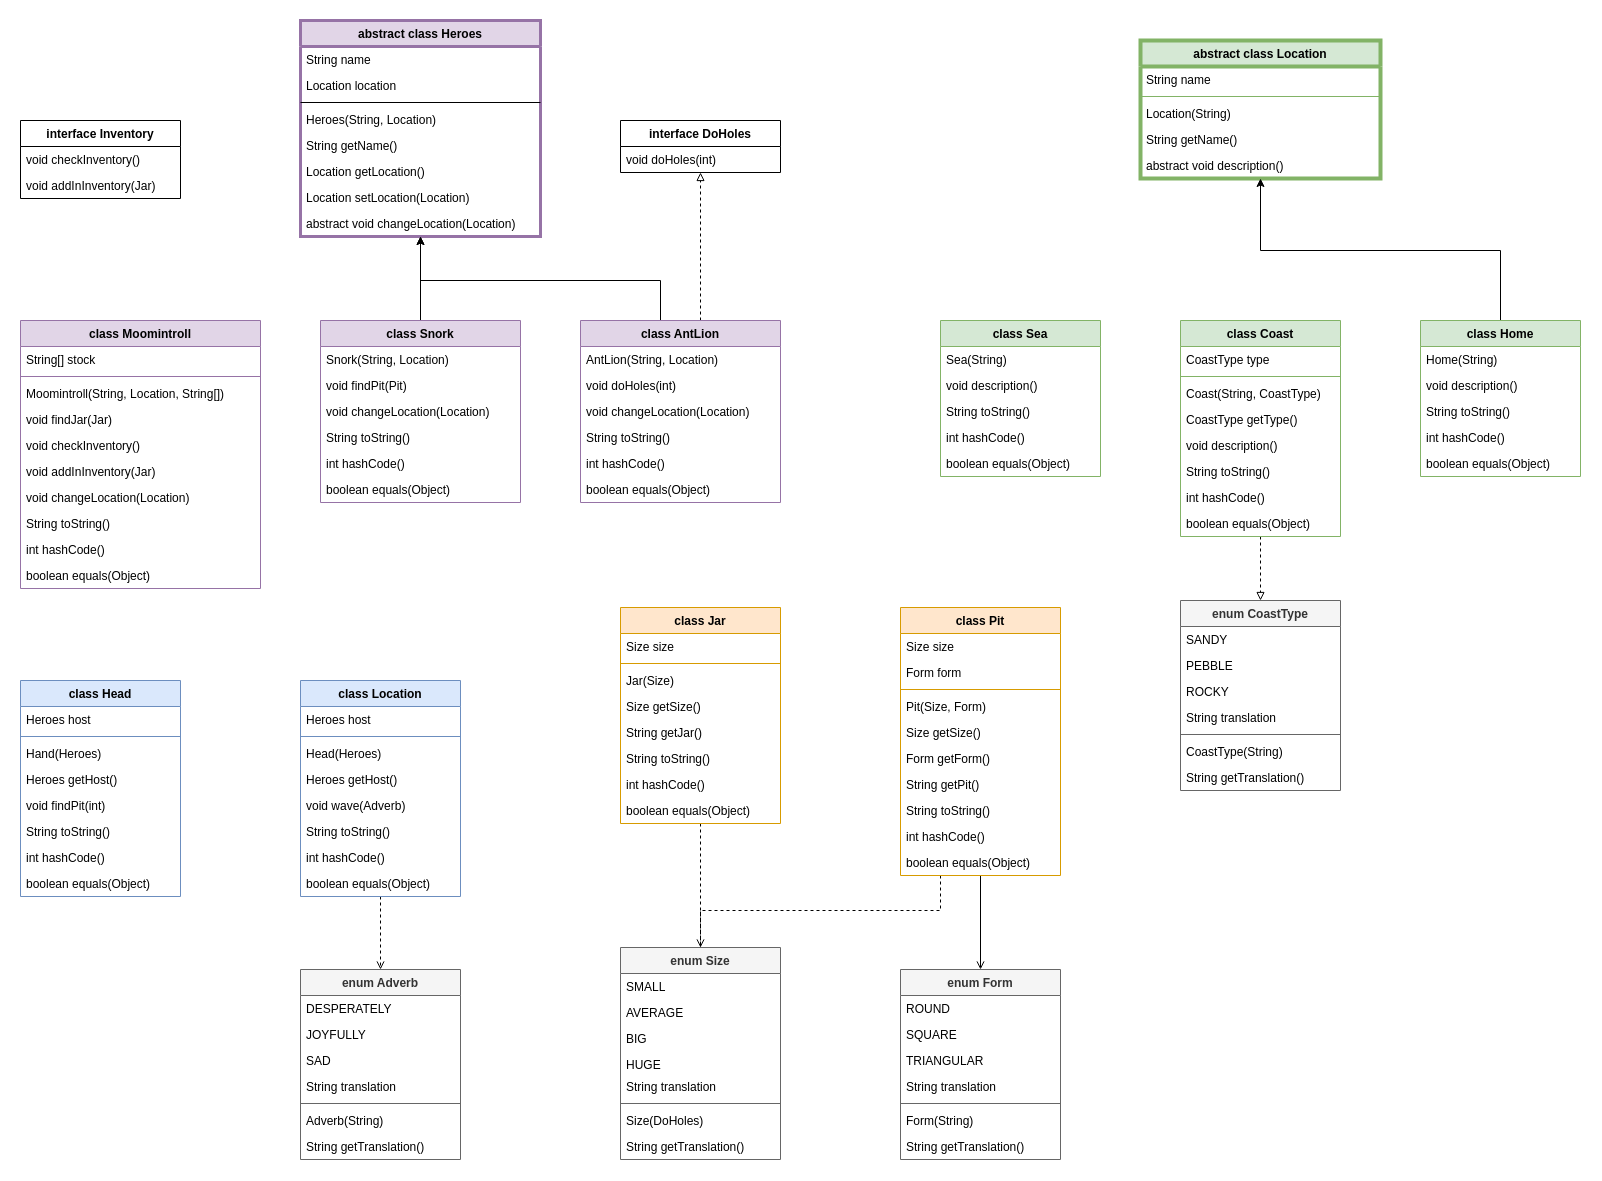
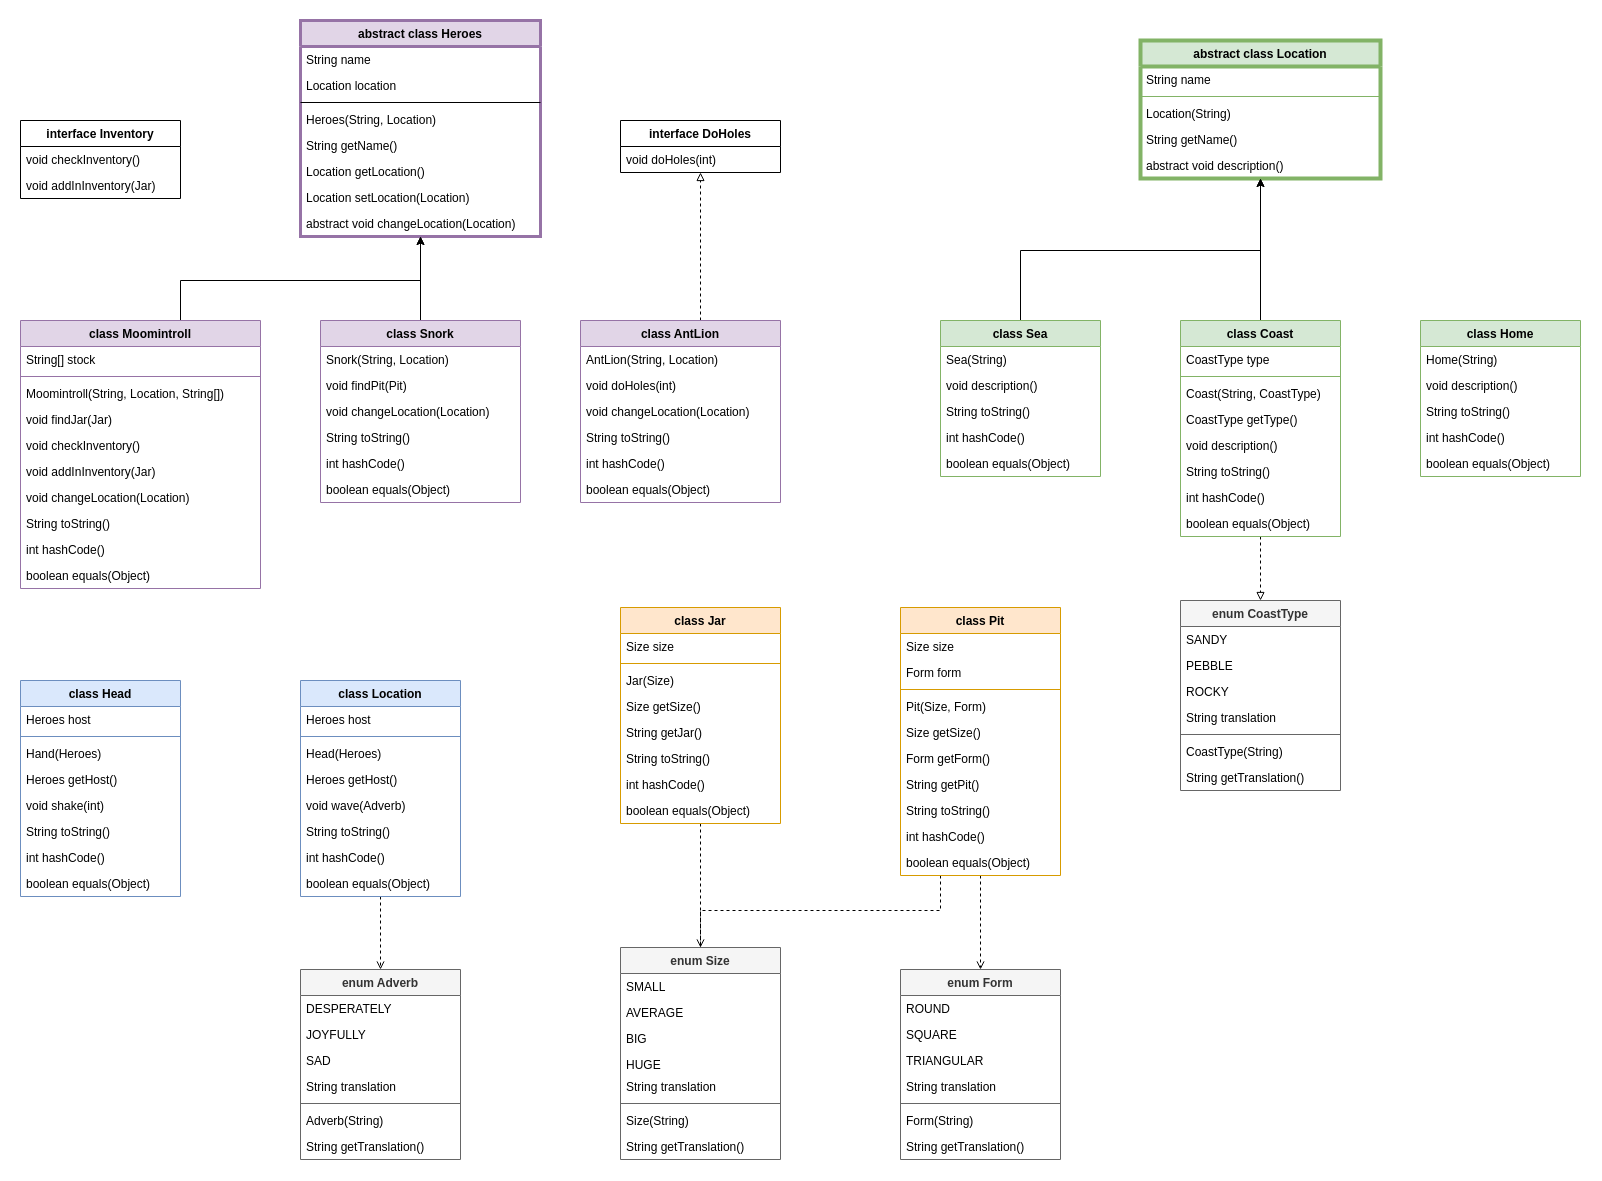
none -> (1105, 251)
(1417, 251) -> none
none -> (280, 281)
(562, 281) -> none
none -> (1261, 286)
(75, 806) -> (72, 806)
(981, 922) -> (981, 922)
(667, 1121) -> (663, 1121)
